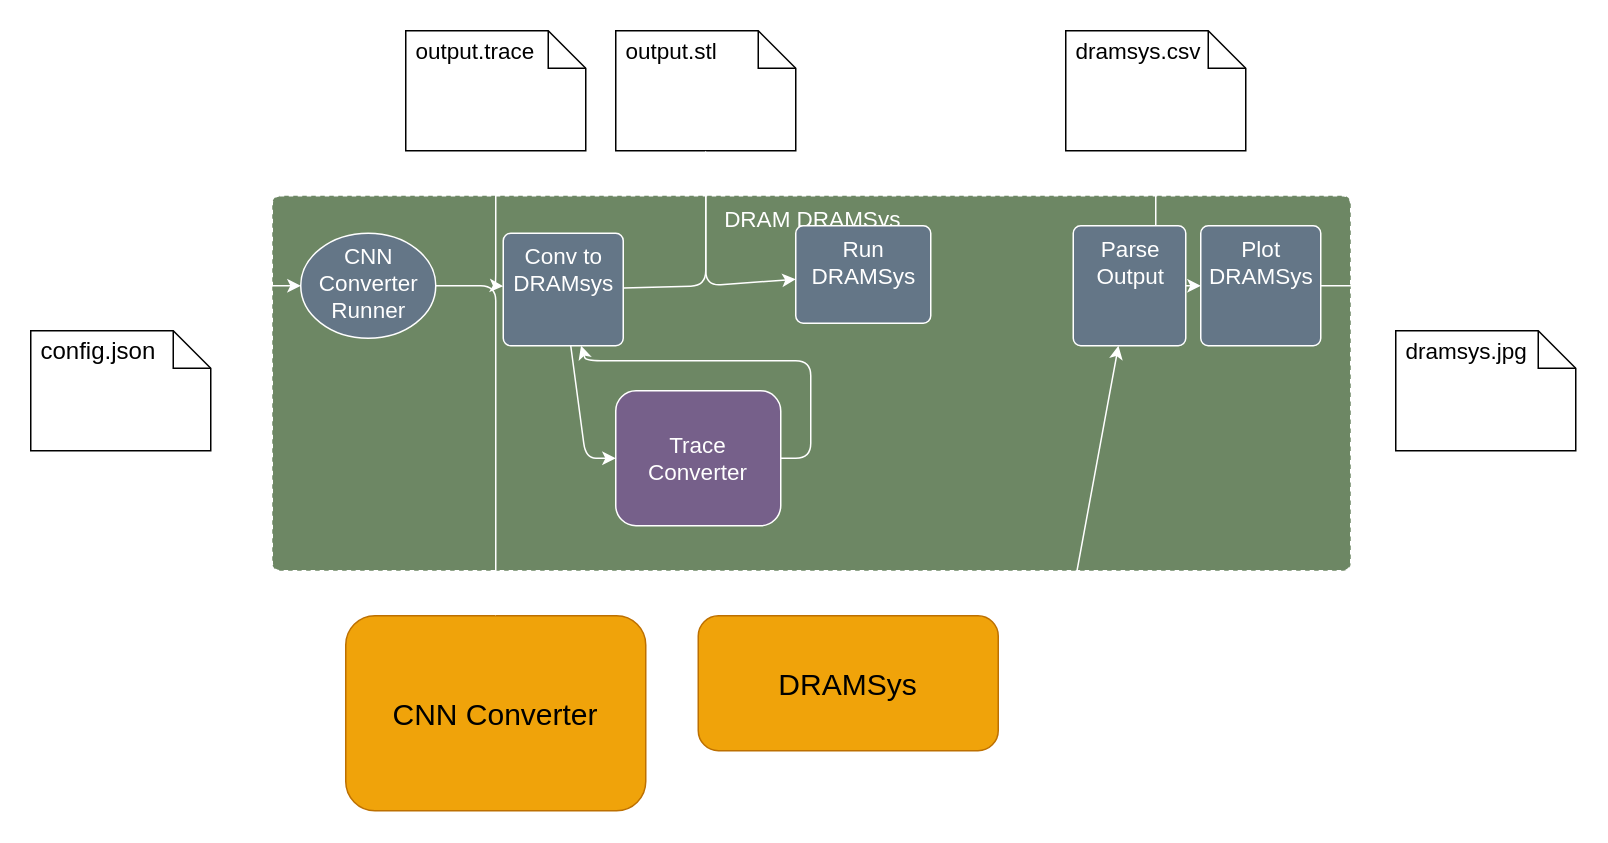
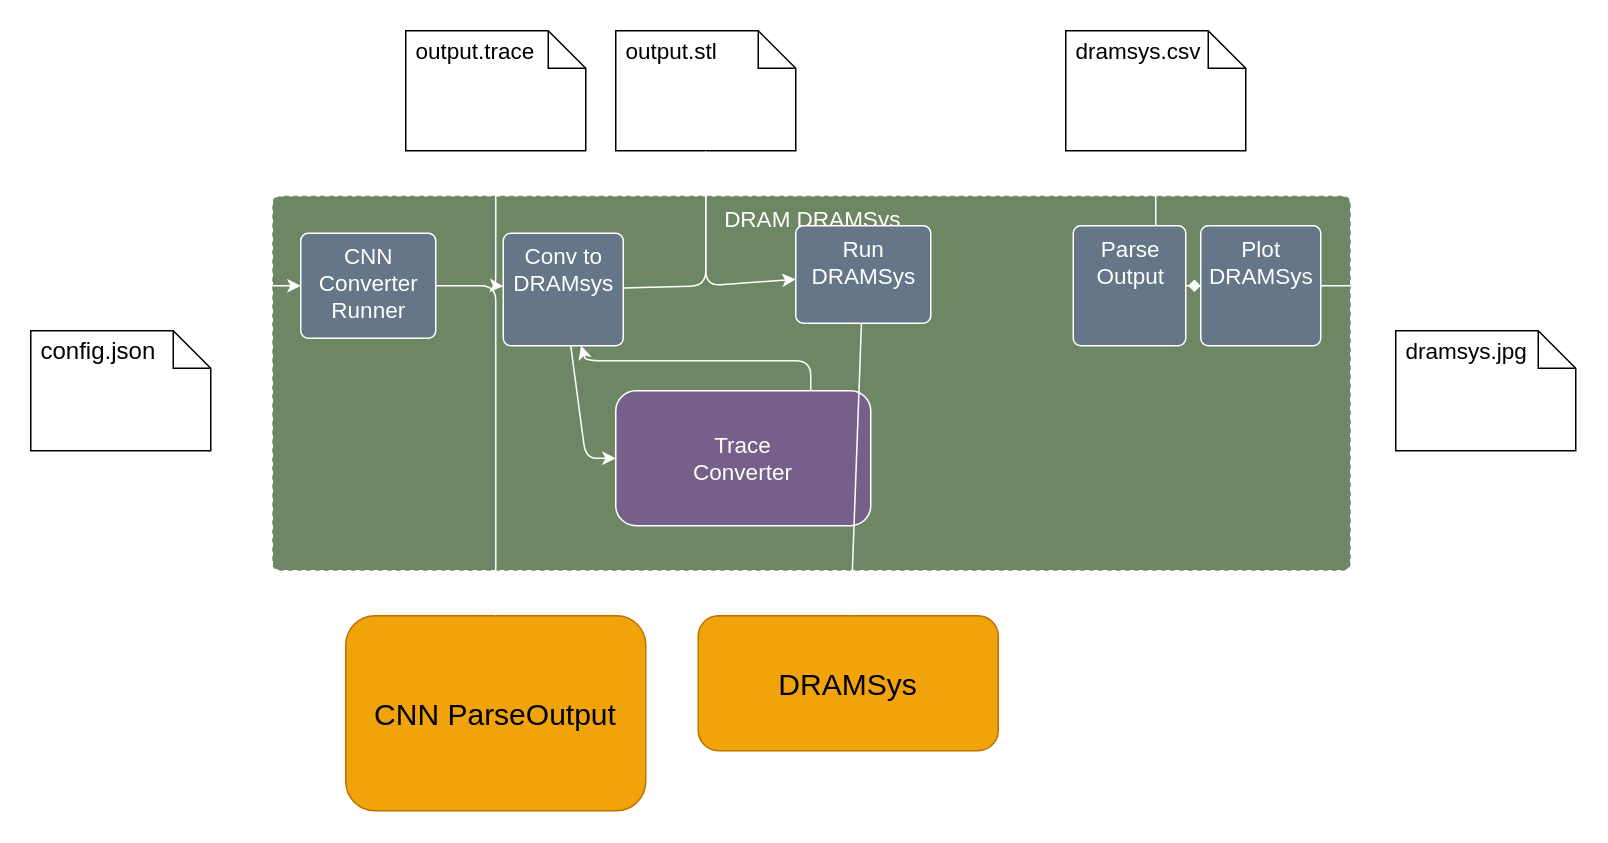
(368, 286) -> (368, 286)
(1189, 286) -> (1188, 286)
none -> (857, 447)
(698, 458) -> (743, 458)
(1097, 463) -> none
(496, 713) -> (496, 713)
